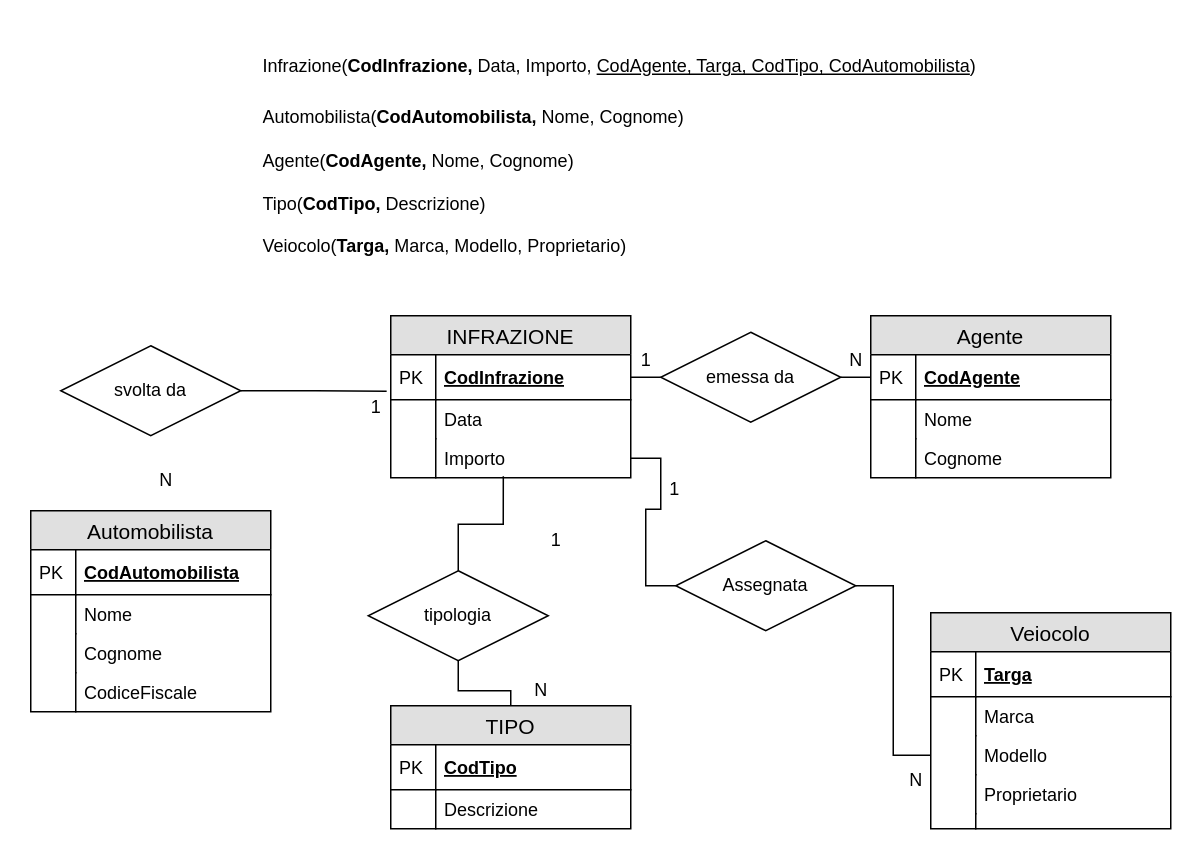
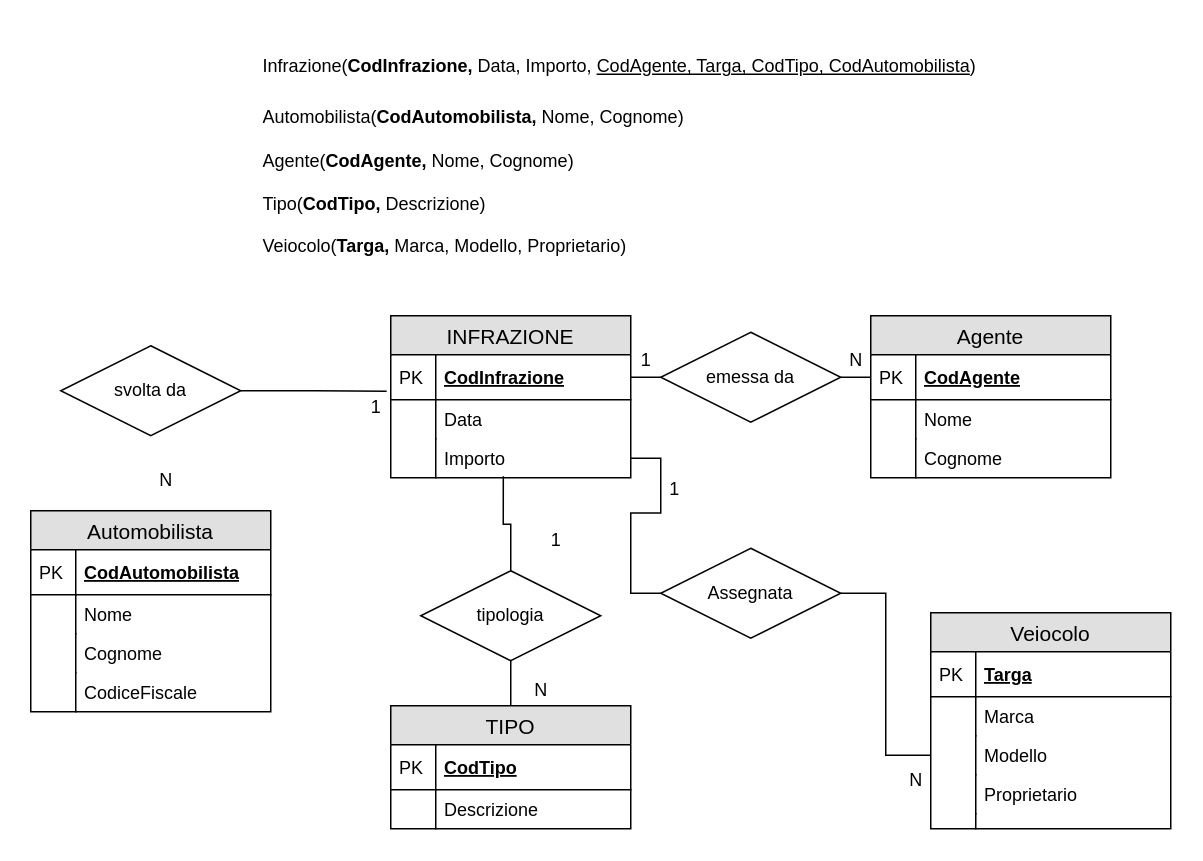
(766, 586) -> (751, 593)
(458, 616) -> (511, 616)
